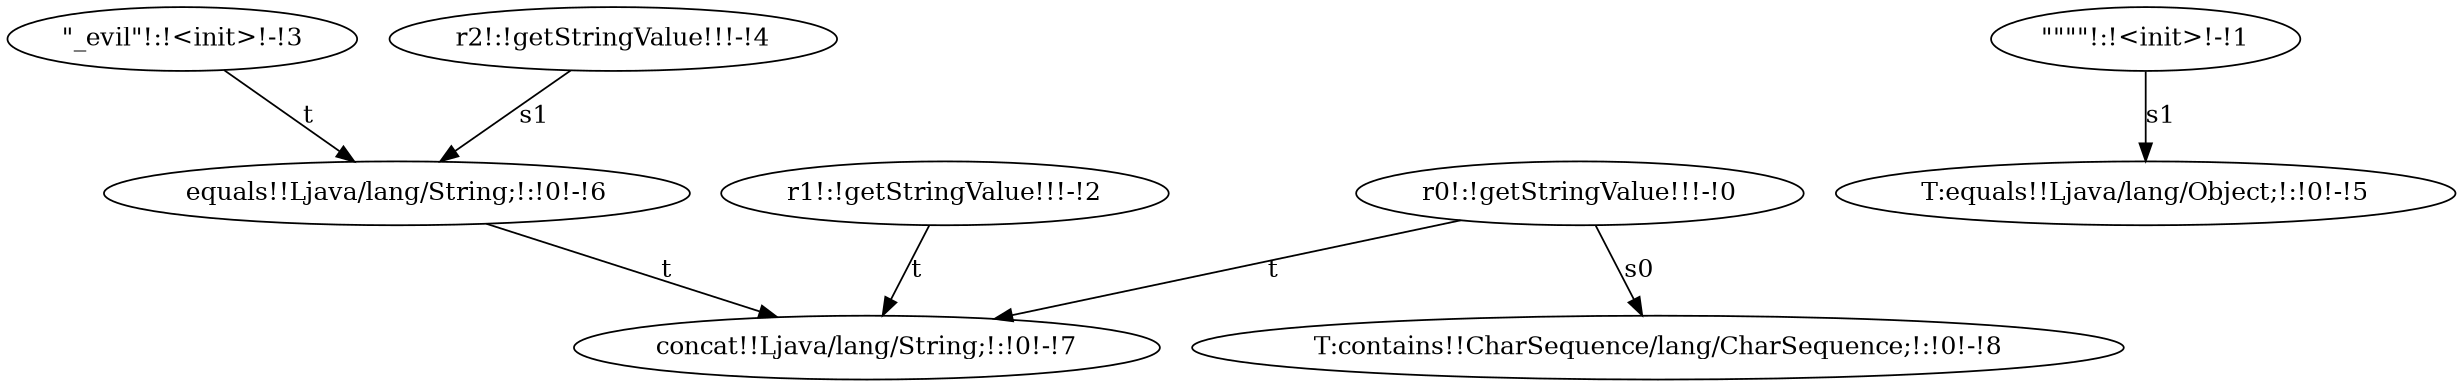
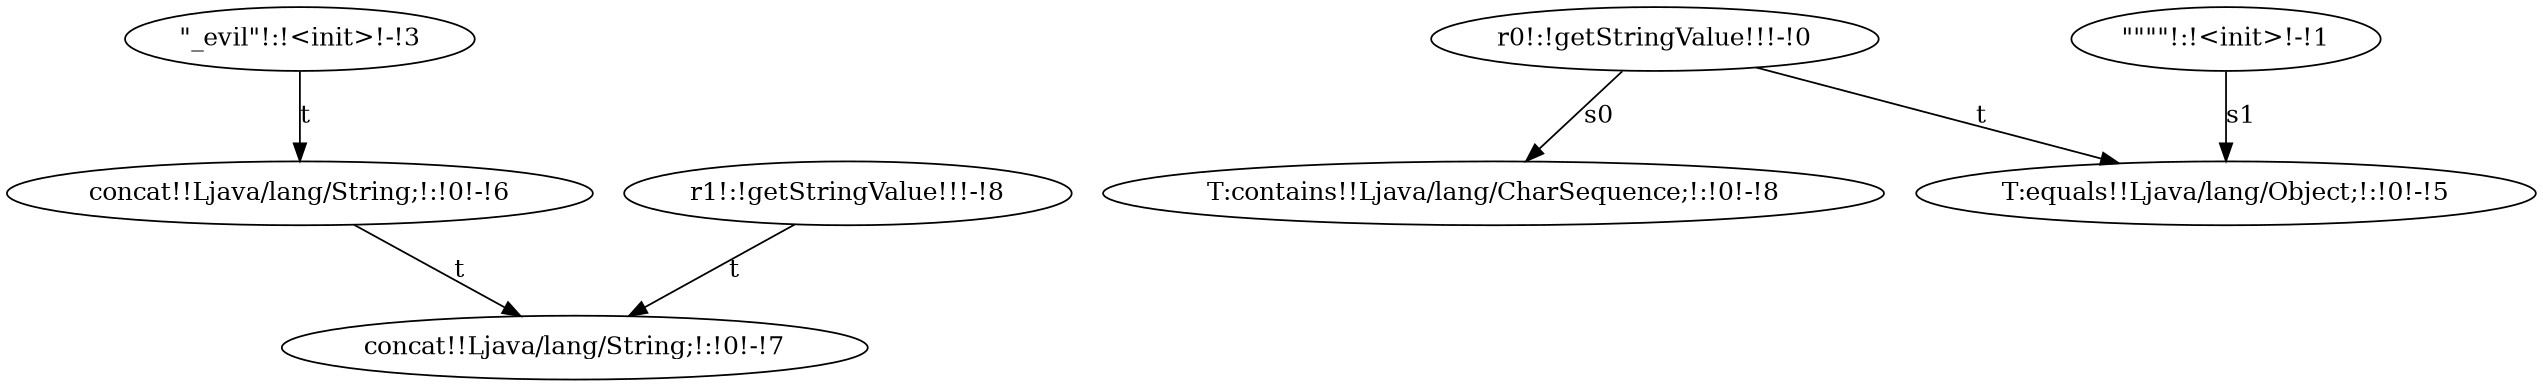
(613, 39) -> none
(397, 193) -> (300, 193)
(945, 193) -> (848, 193)
(1236, 268) -> (1929, 113)
(1658, 348) -> (1494, 193)
